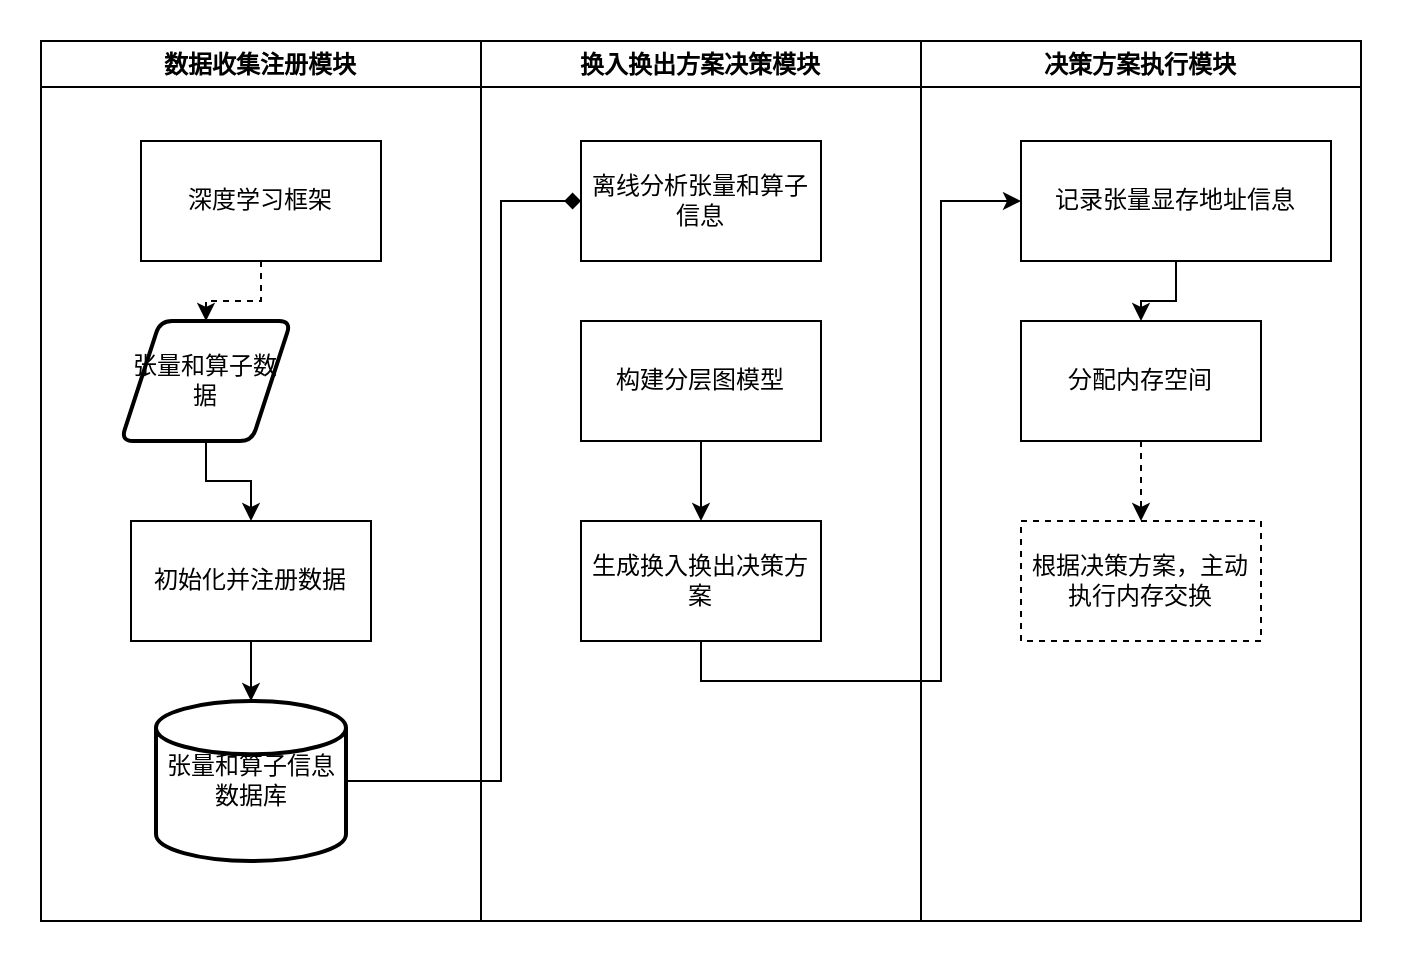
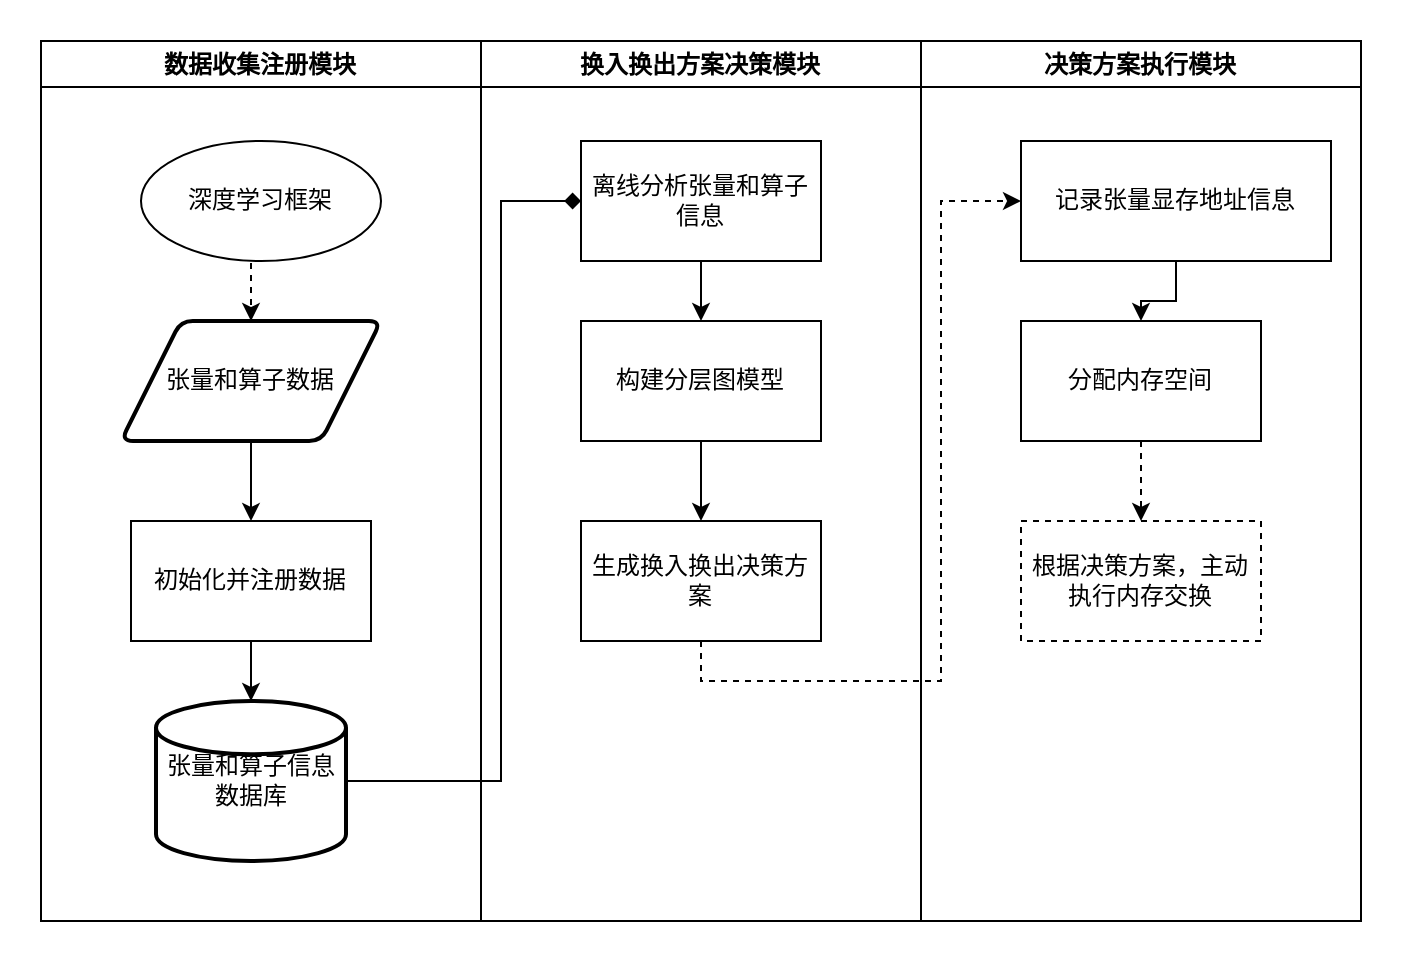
(261, 201) -> (261, 201)
none -> (701, 284)
(206, 381) -> (251, 381)
(941, 416) -> (941, 416)
